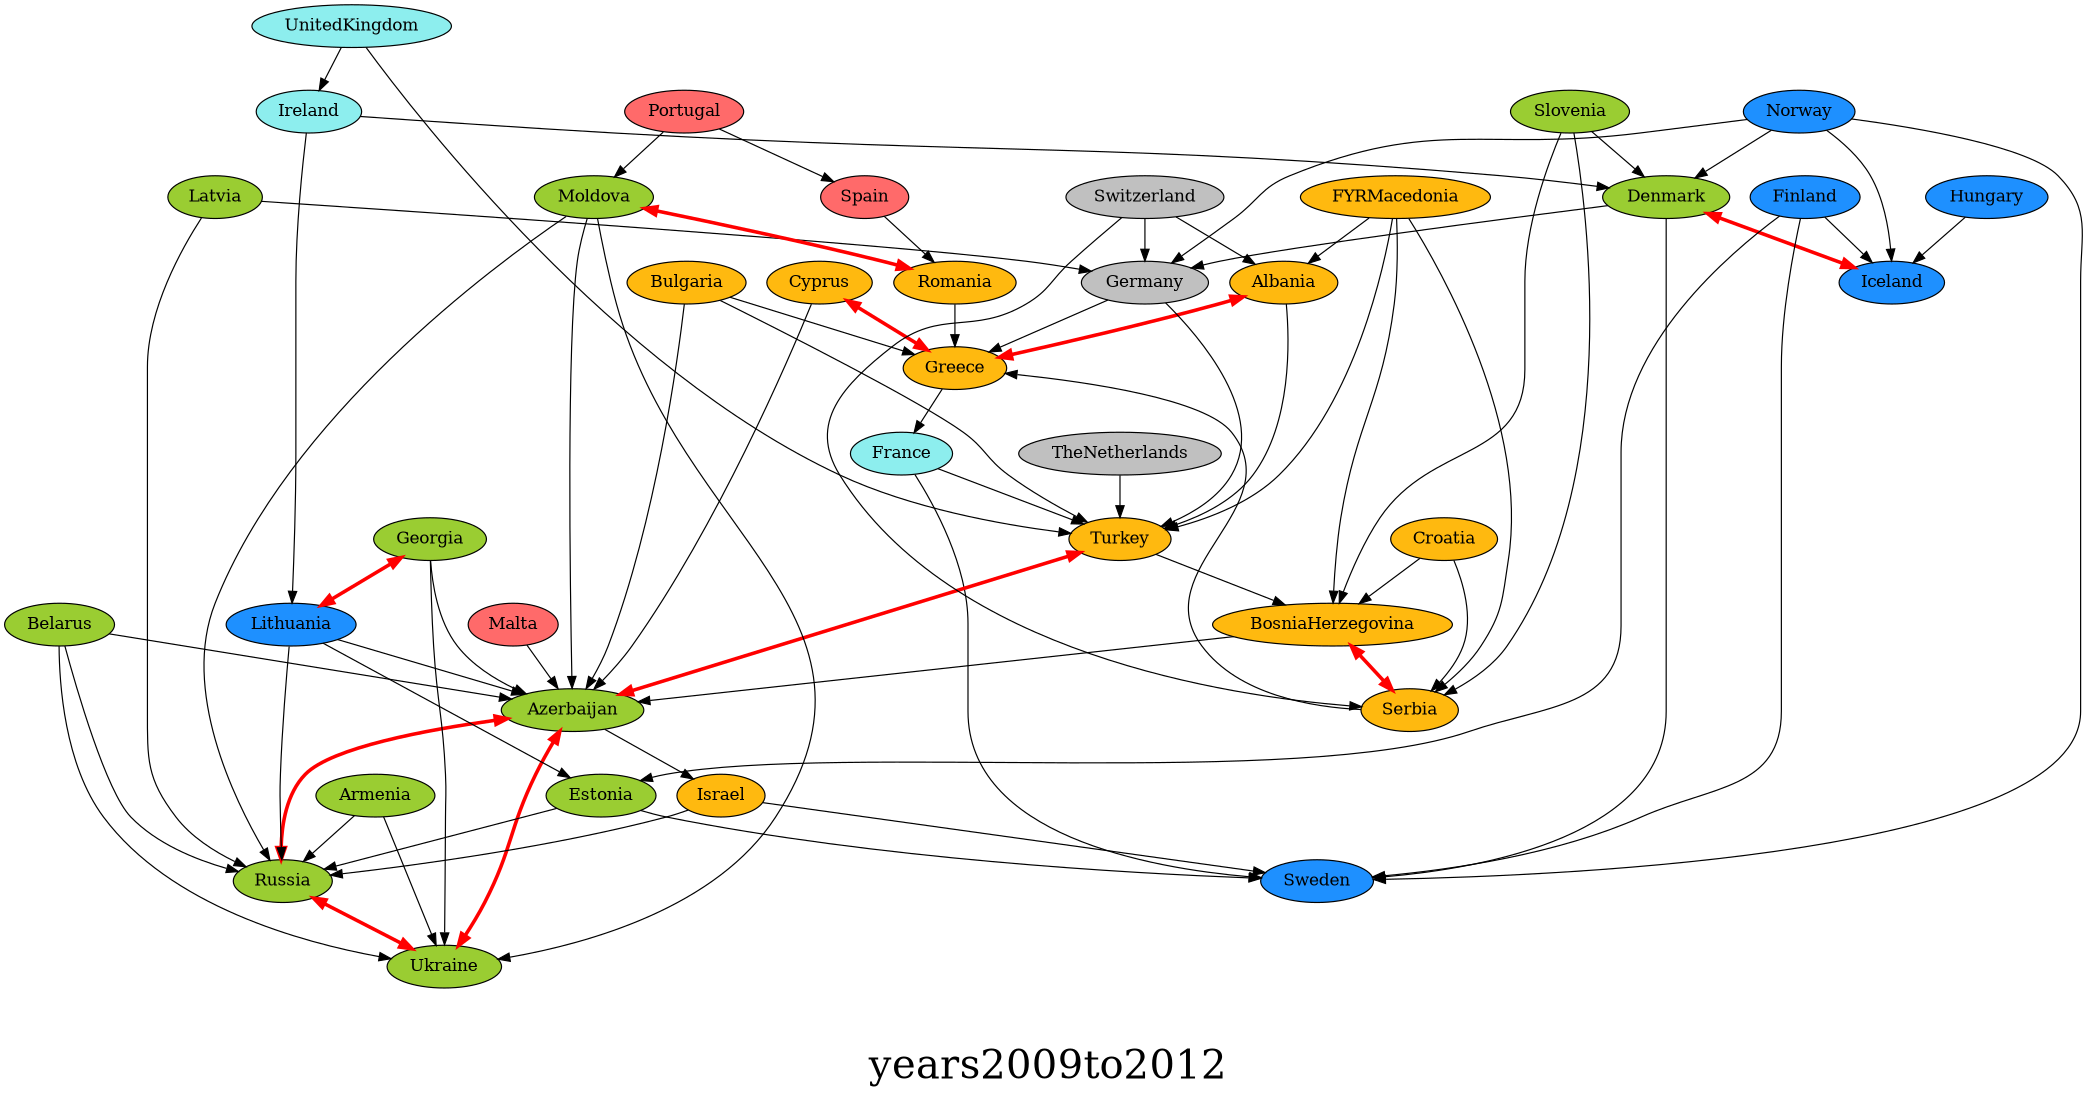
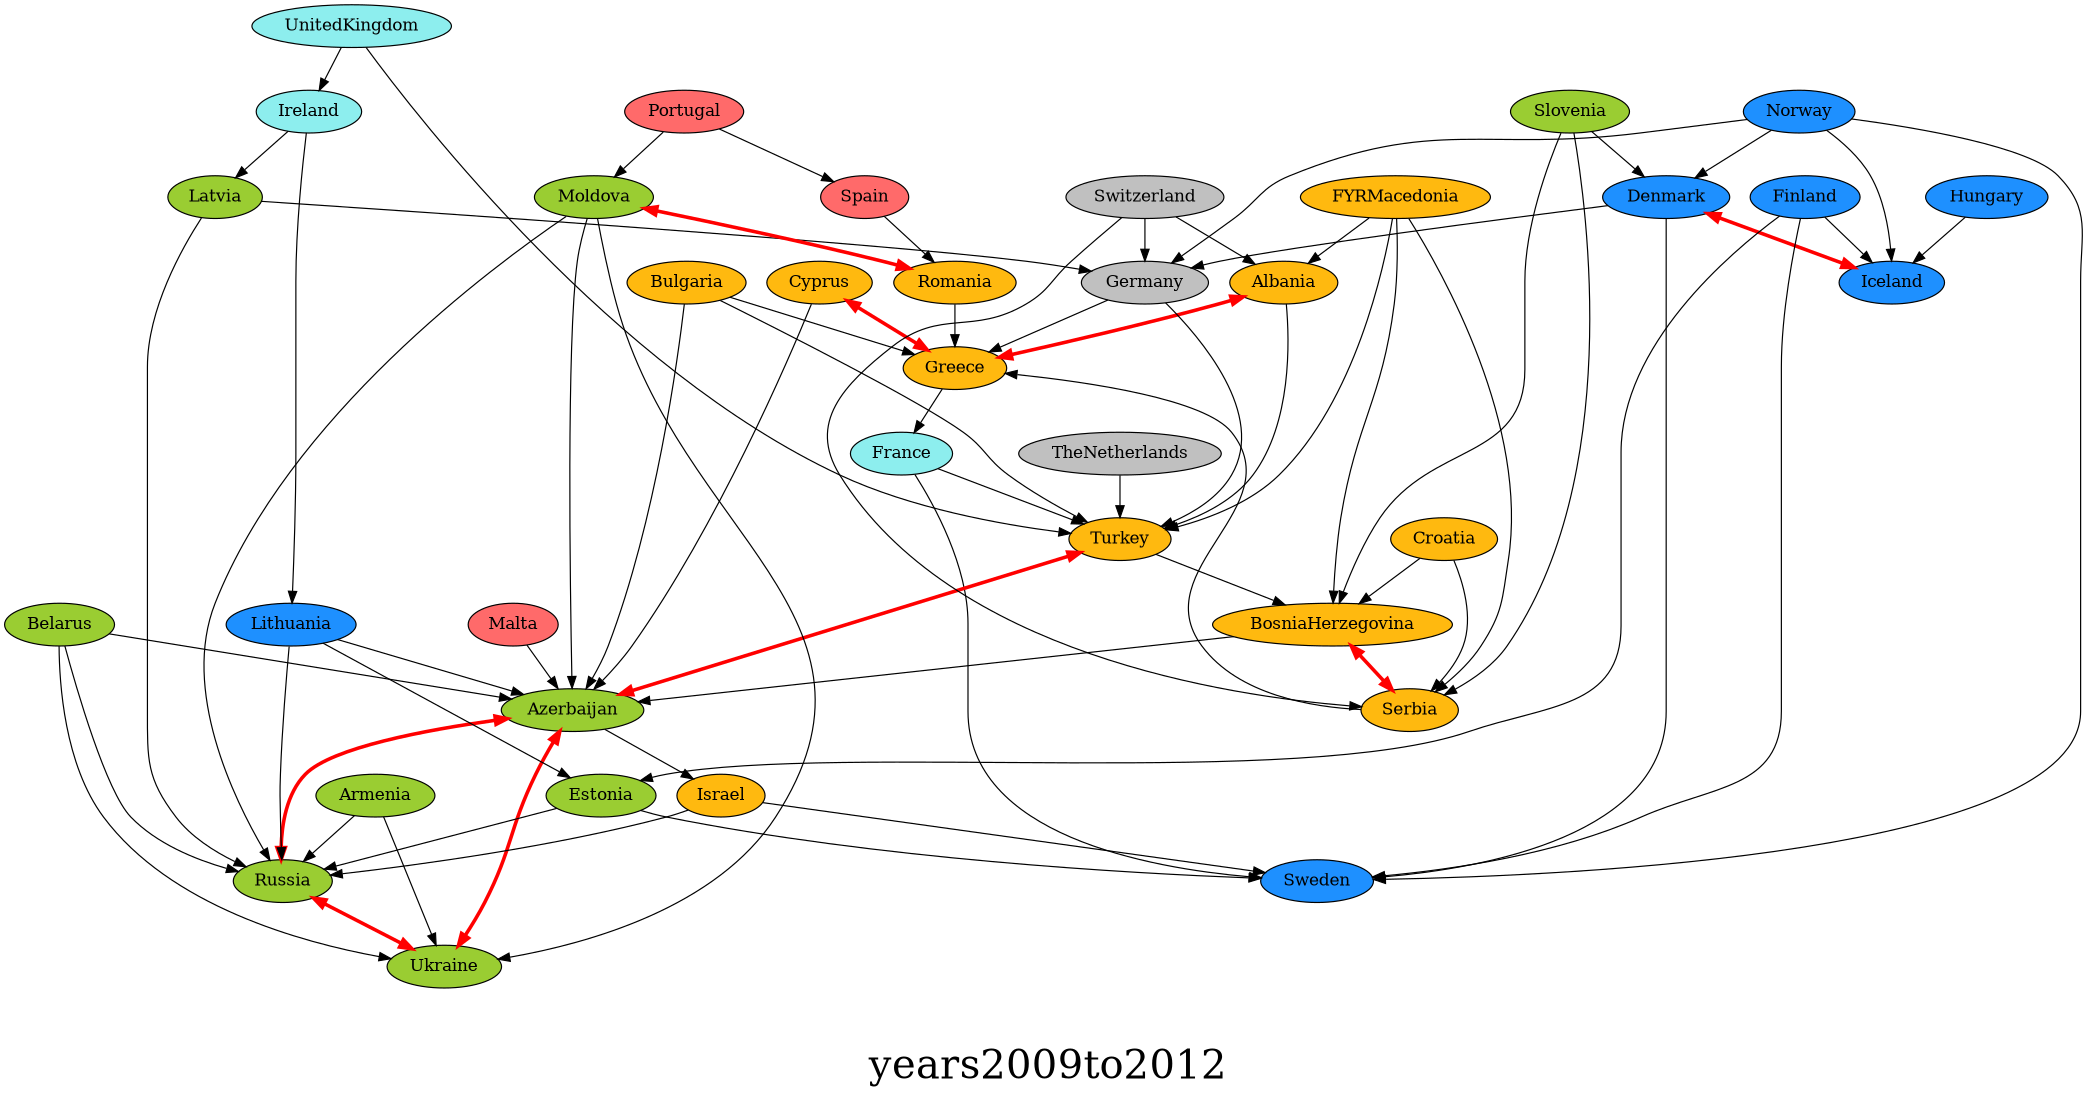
(979, 148) -> (266, 150)
(1666, 197) -> (1666, 197)
(430, 539) -> none
